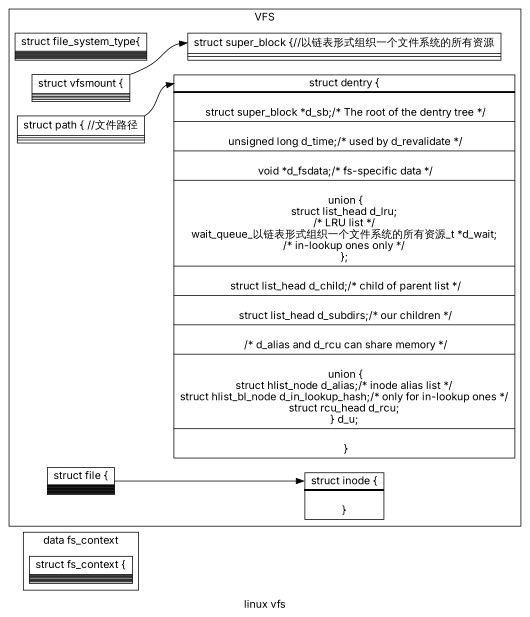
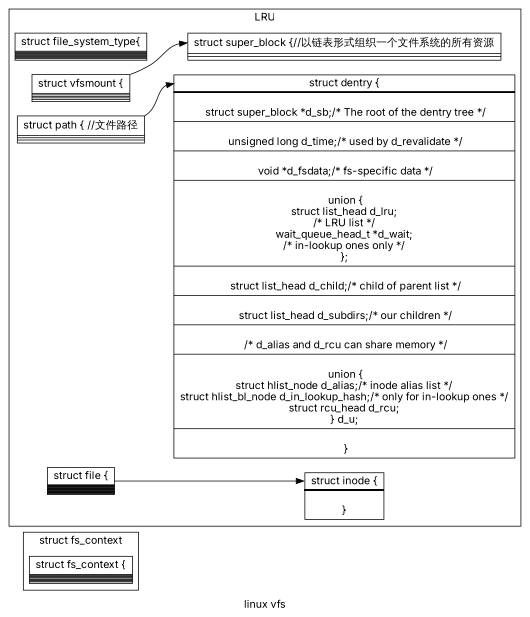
(265, 18) -> (265, 18)
(344, 234) -> (344, 234)
(81, 541) -> (81, 541)
